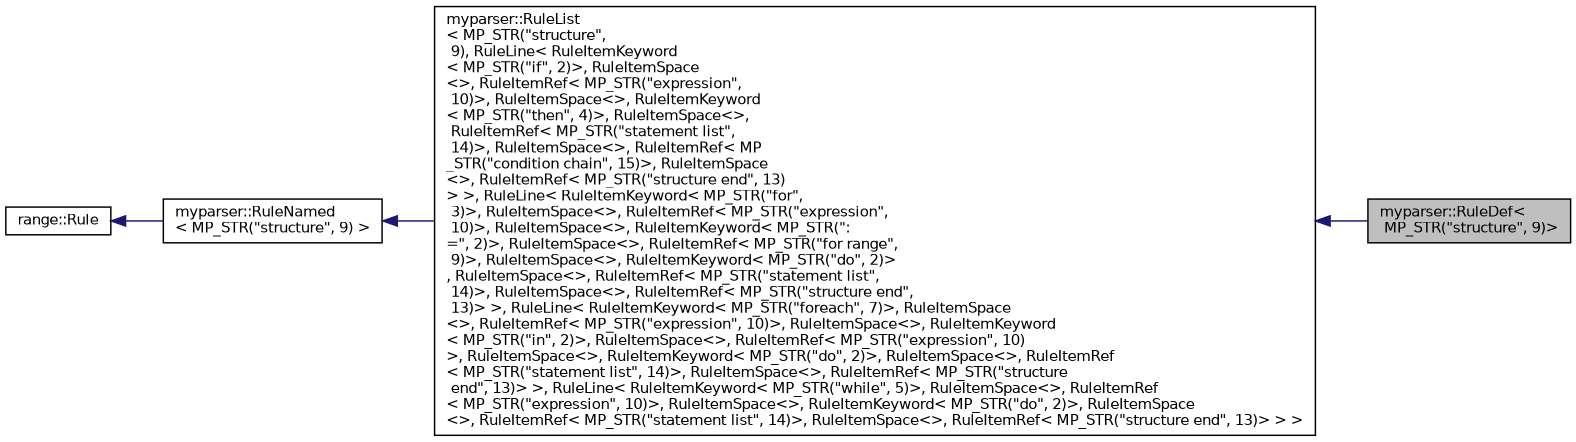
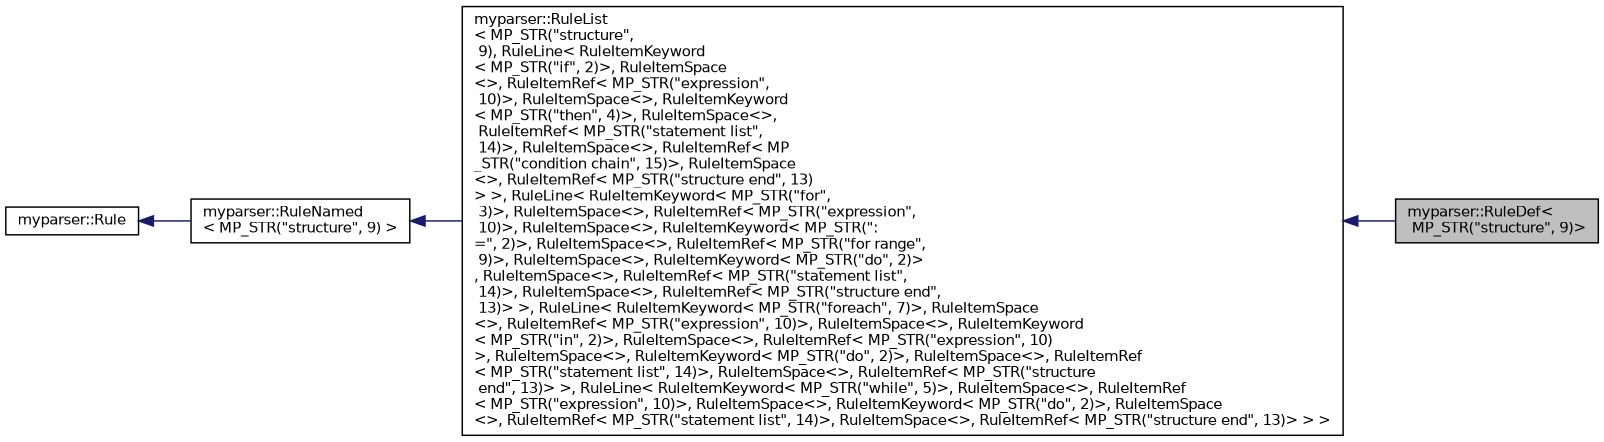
(58, 221) -> (72, 221)
